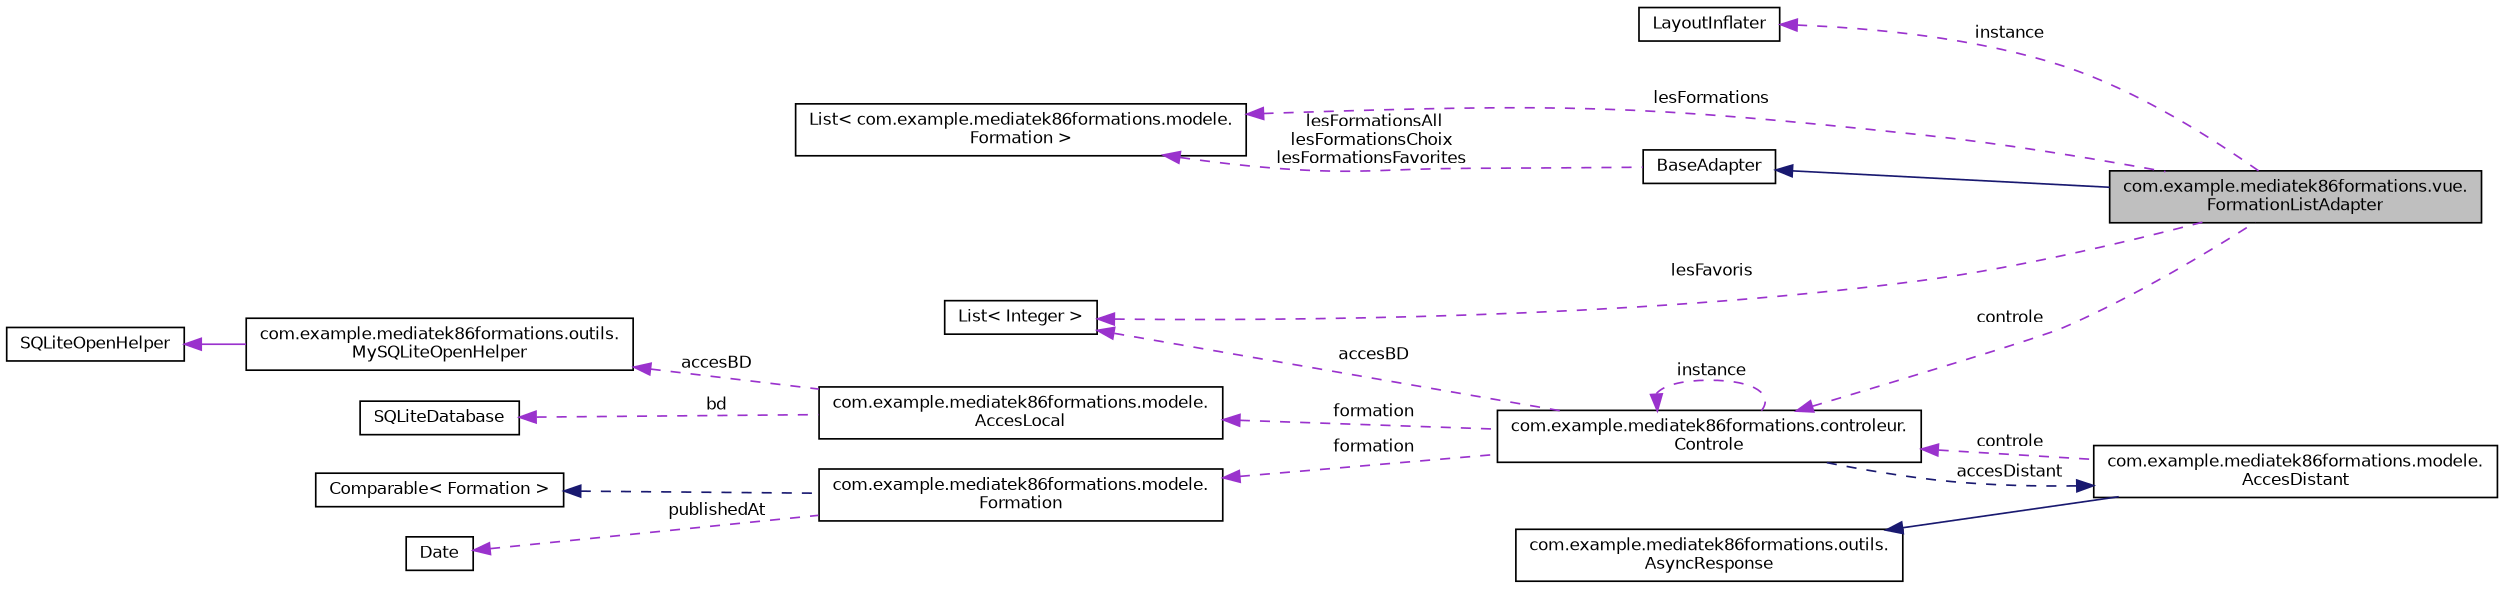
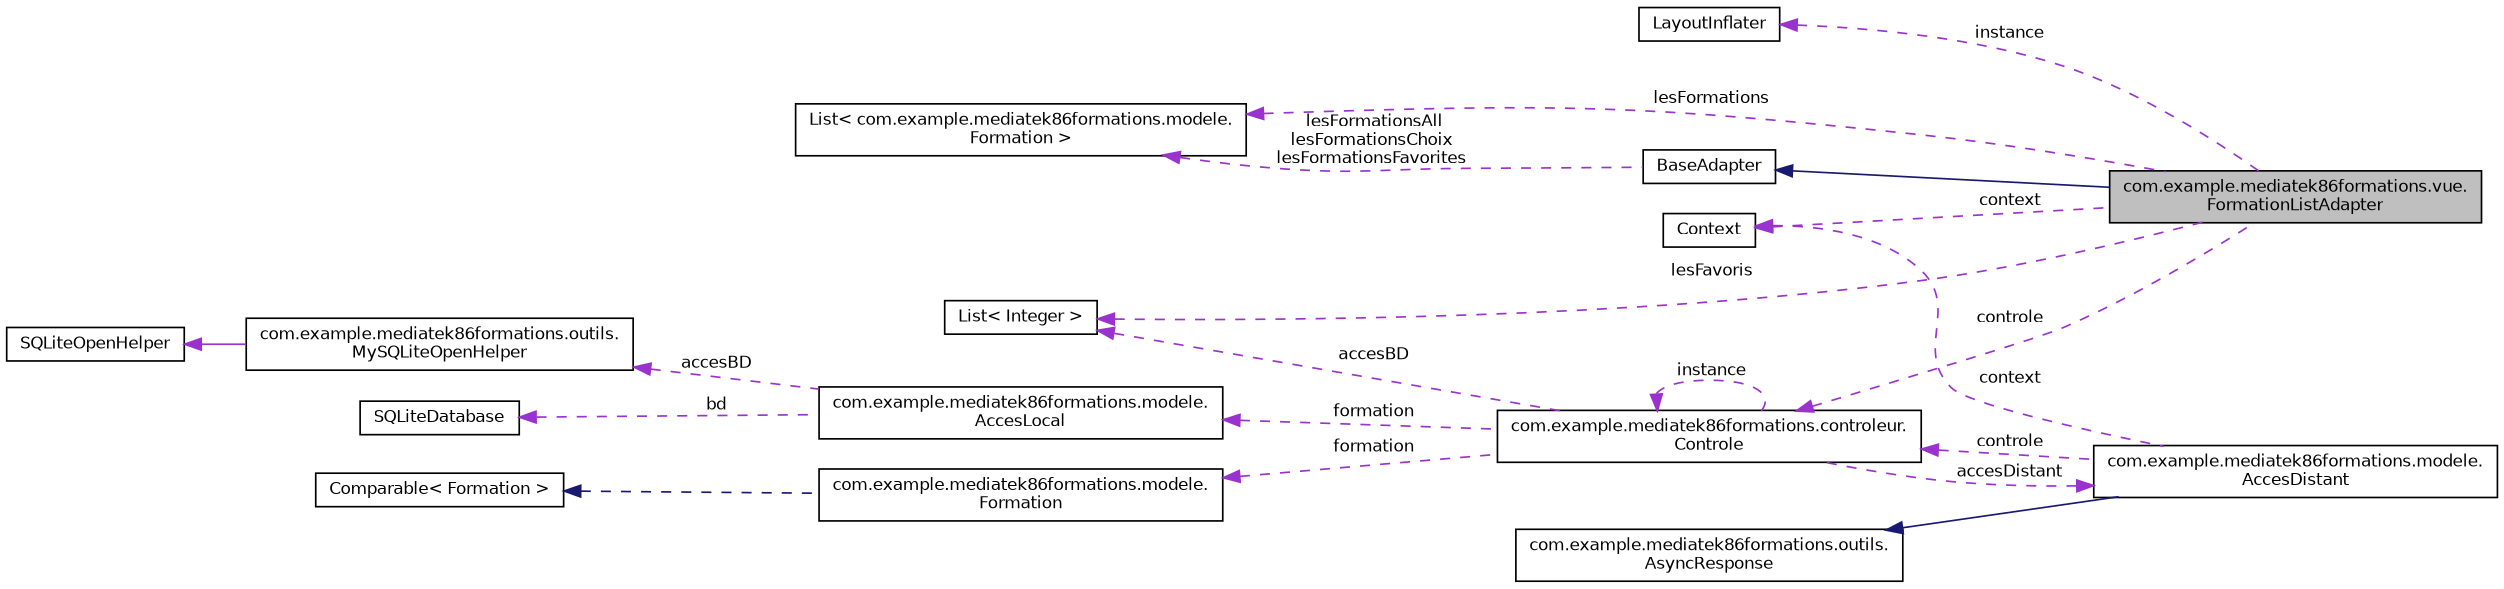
none -> (1709, 230)
(1948, 481) -> (1948, 481)
(440, 554) -> none
